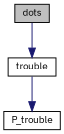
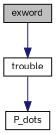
(32, 13) -> (28, 13)
(32, 121) -> (28, 121)
